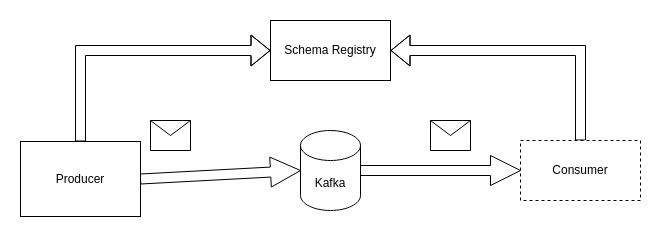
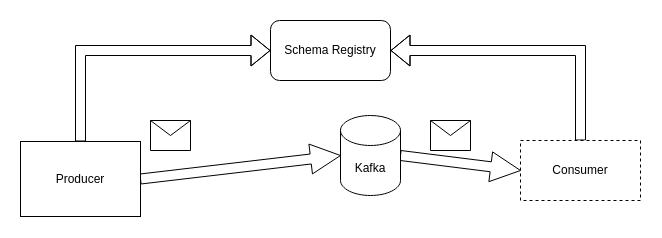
(331, 51) -> (331, 51)
(331, 171) -> (371, 156)
